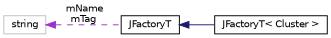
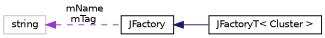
(150, 25) -> (147, 25)
